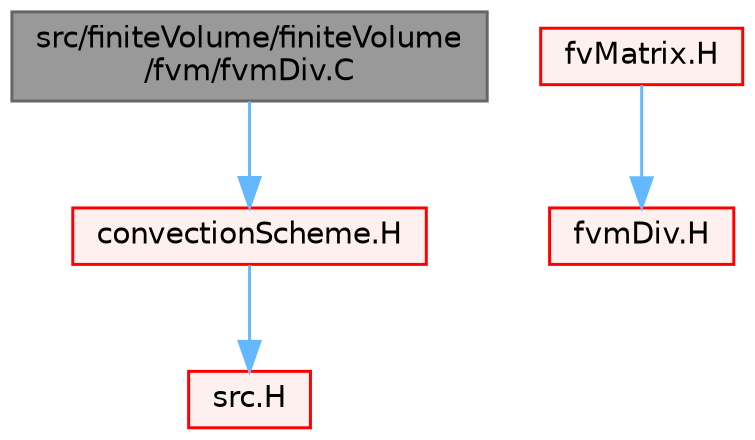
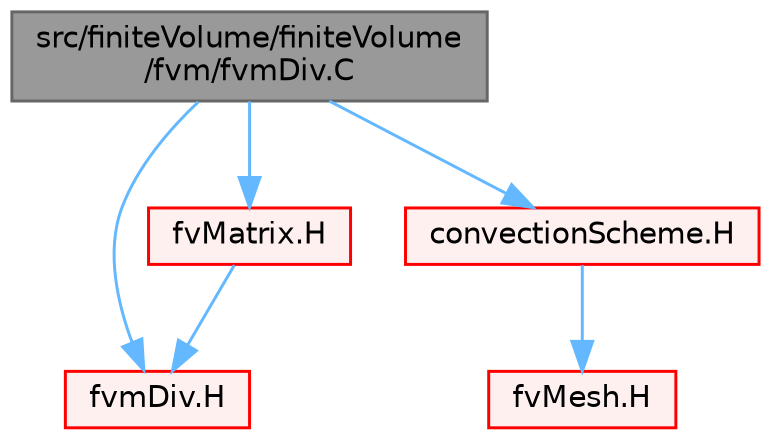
none -> (250, 139)
none -> (121, 211)
(250, 400) -> (582, 400)
